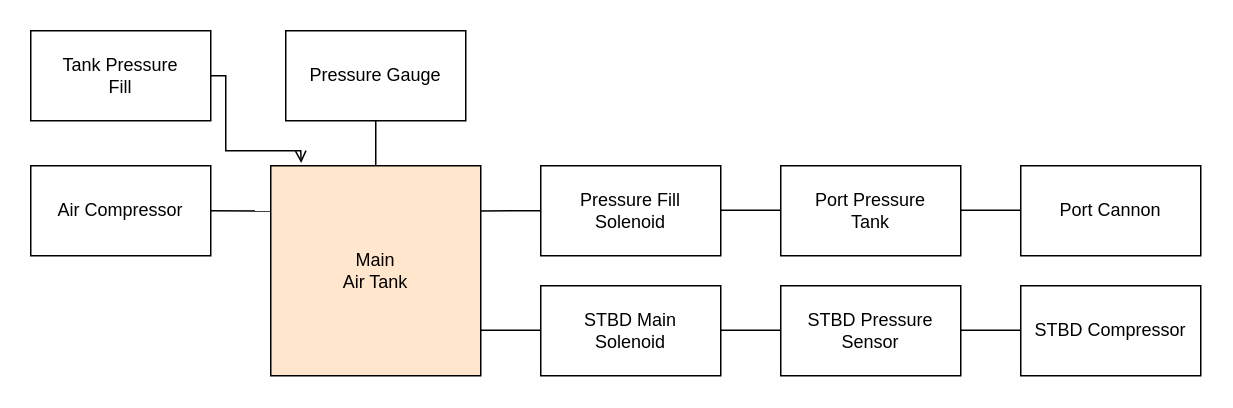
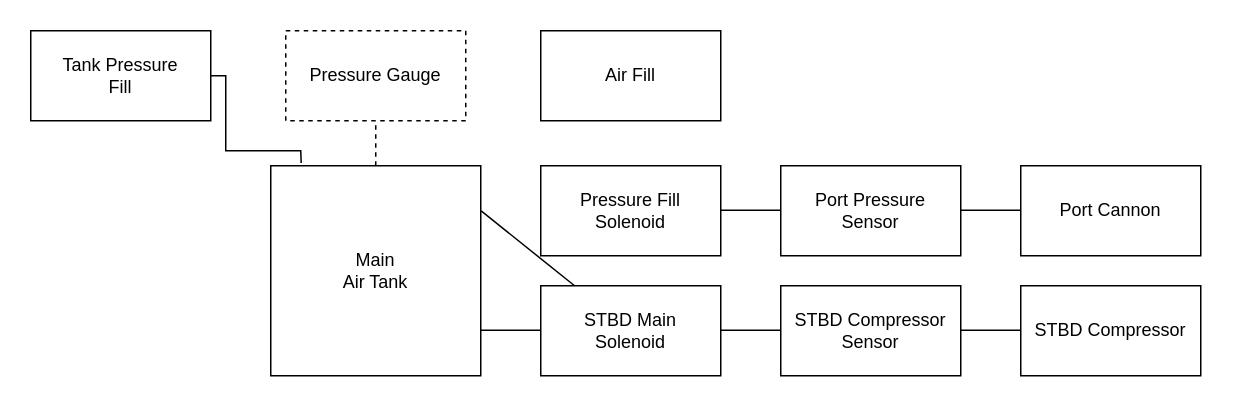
(376, 76) -> (376, 76)
none -> (631, 76)
(376, 142) -> (376, 142)
(301, 152) -> (301, 153)
(121, 211) -> none
(241, 211) -> none
(510, 211) -> (527, 248)
(871, 211) -> (871, 211)
(376, 271) -> (376, 271)
(871, 331) -> (871, 331)
